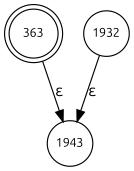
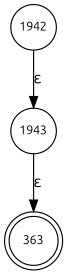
(106, 34) -> (34, 27)
(51, 86) -> (34, 177)
